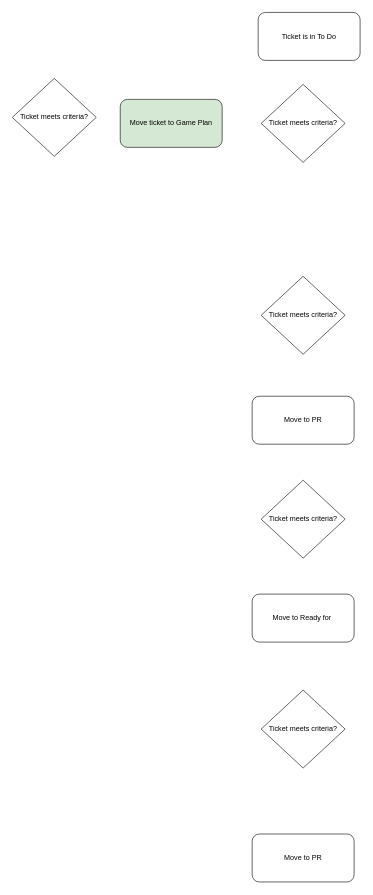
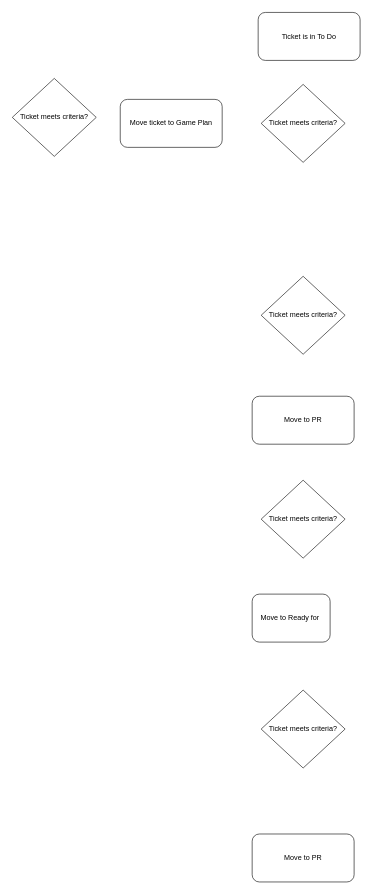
(171, 123) -> (171, 123)
(303, 618) -> (291, 618)
